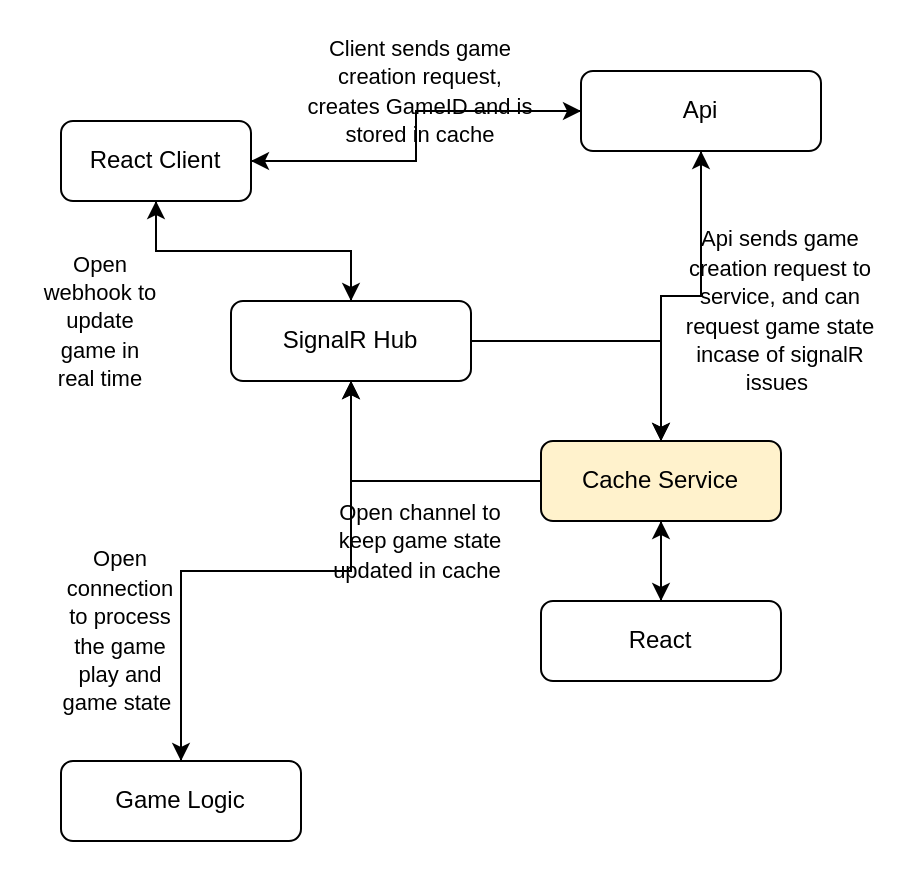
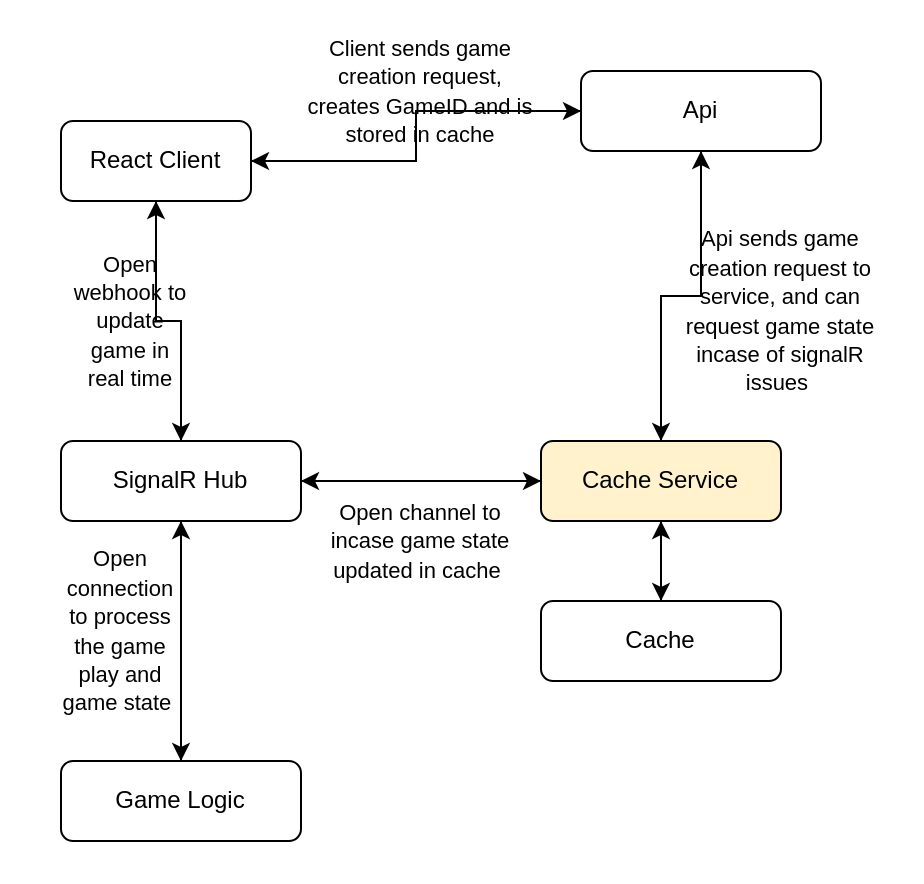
(101, 321) -> (131, 321)
(351, 341) -> (181, 481)
(421, 541) -> (421, 541)
(661, 641) -> (661, 641)
